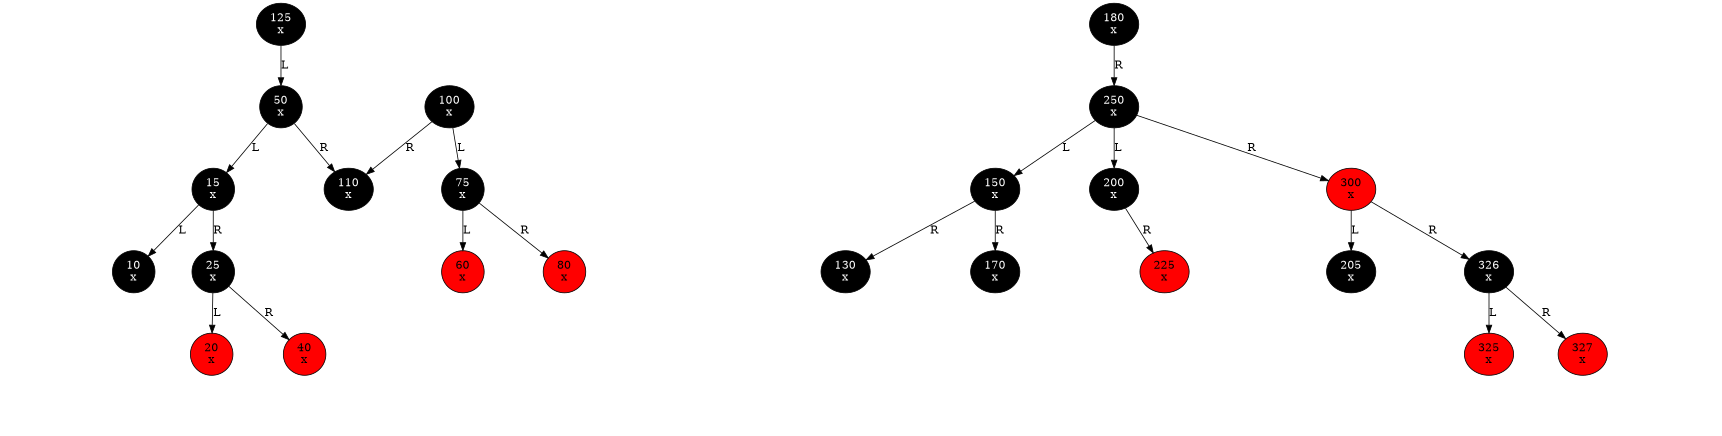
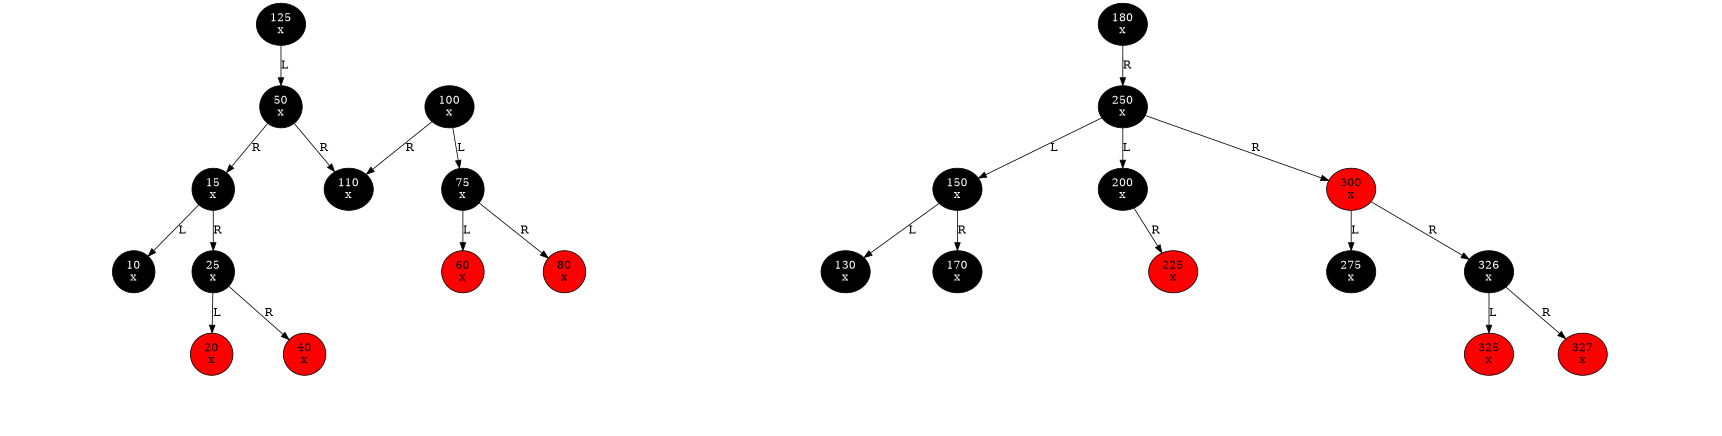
(256, 148) -> (256, 148)
(934, 231) -> (913, 231)
(1351, 272) -> (1351, 272)
